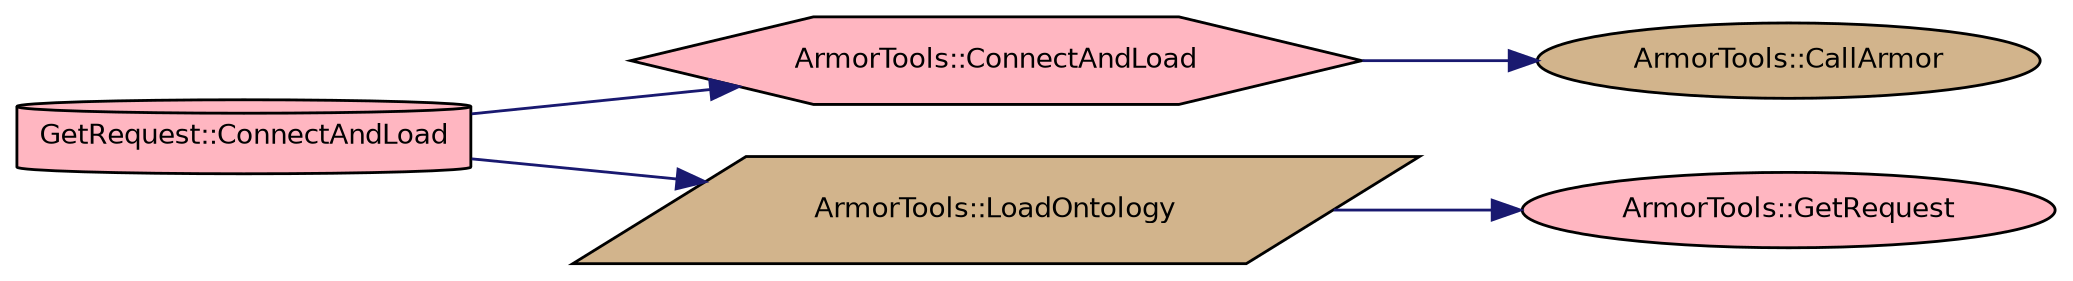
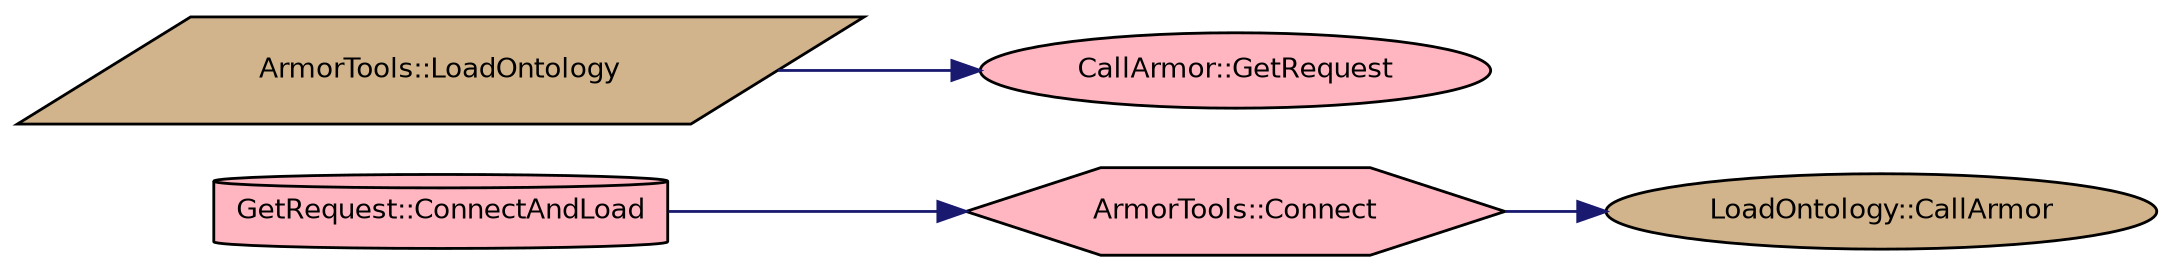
(996, 61) -> (1235, 211)
(1789, 61) -> (1881, 211)
(574, 169) -> none
(1789, 210) -> (1235, 70)
